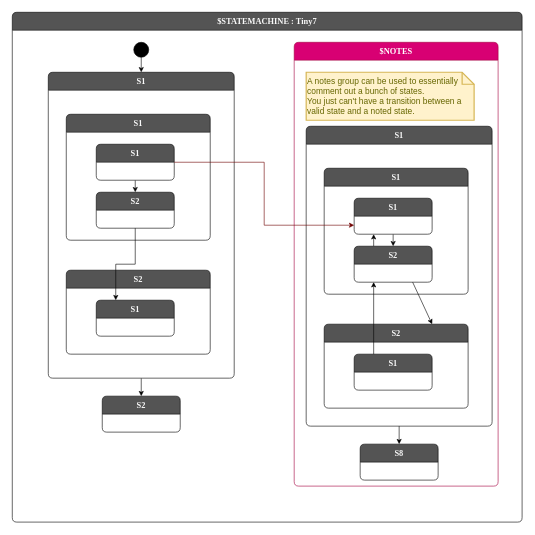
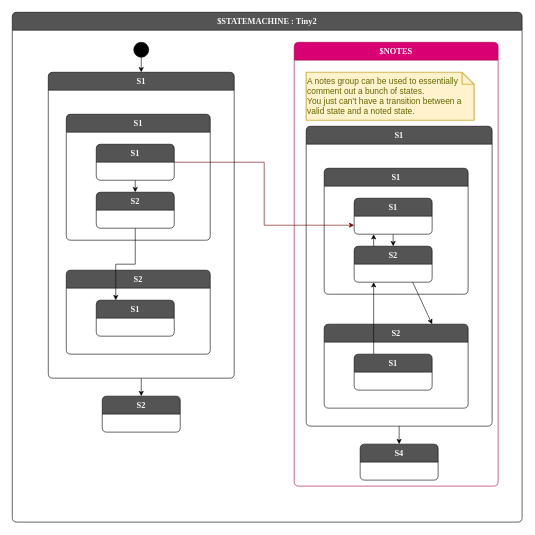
(267, 21) -> (267, 21)
(399, 453) -> (399, 453)
